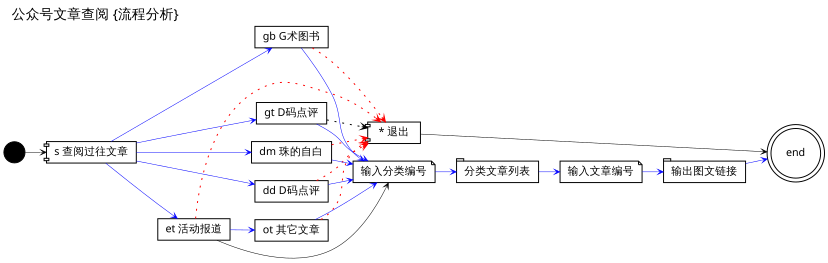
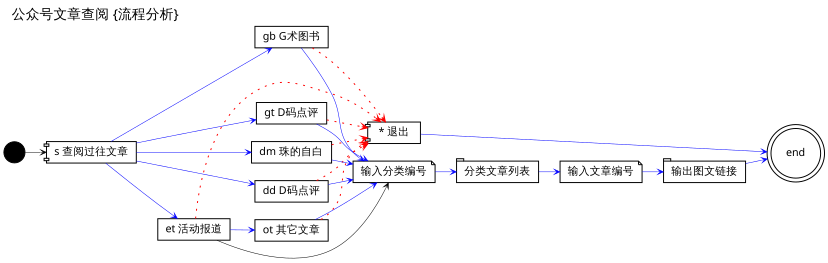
(347, 124) -> (347, 124)
(591, 143) -> (591, 143)
